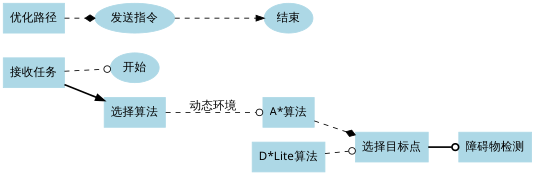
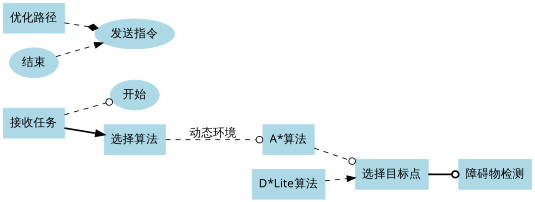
(215, 18) -> (75, 51)
(330, 126) -> (332, 154)
(337, 152) -> (336, 180)
